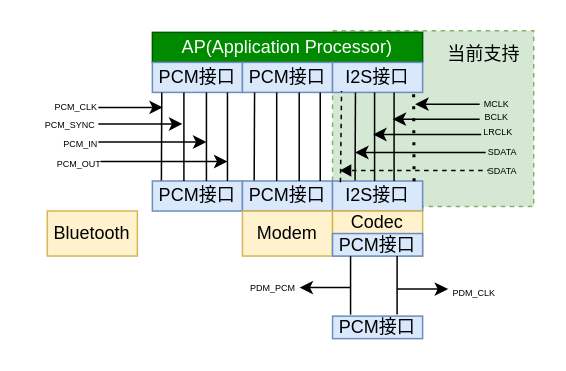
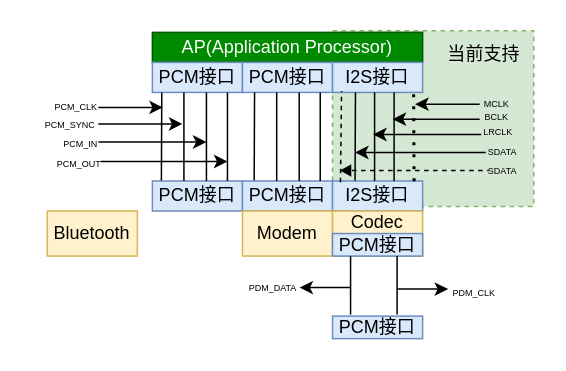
(273, 286) -> (273, 286)
